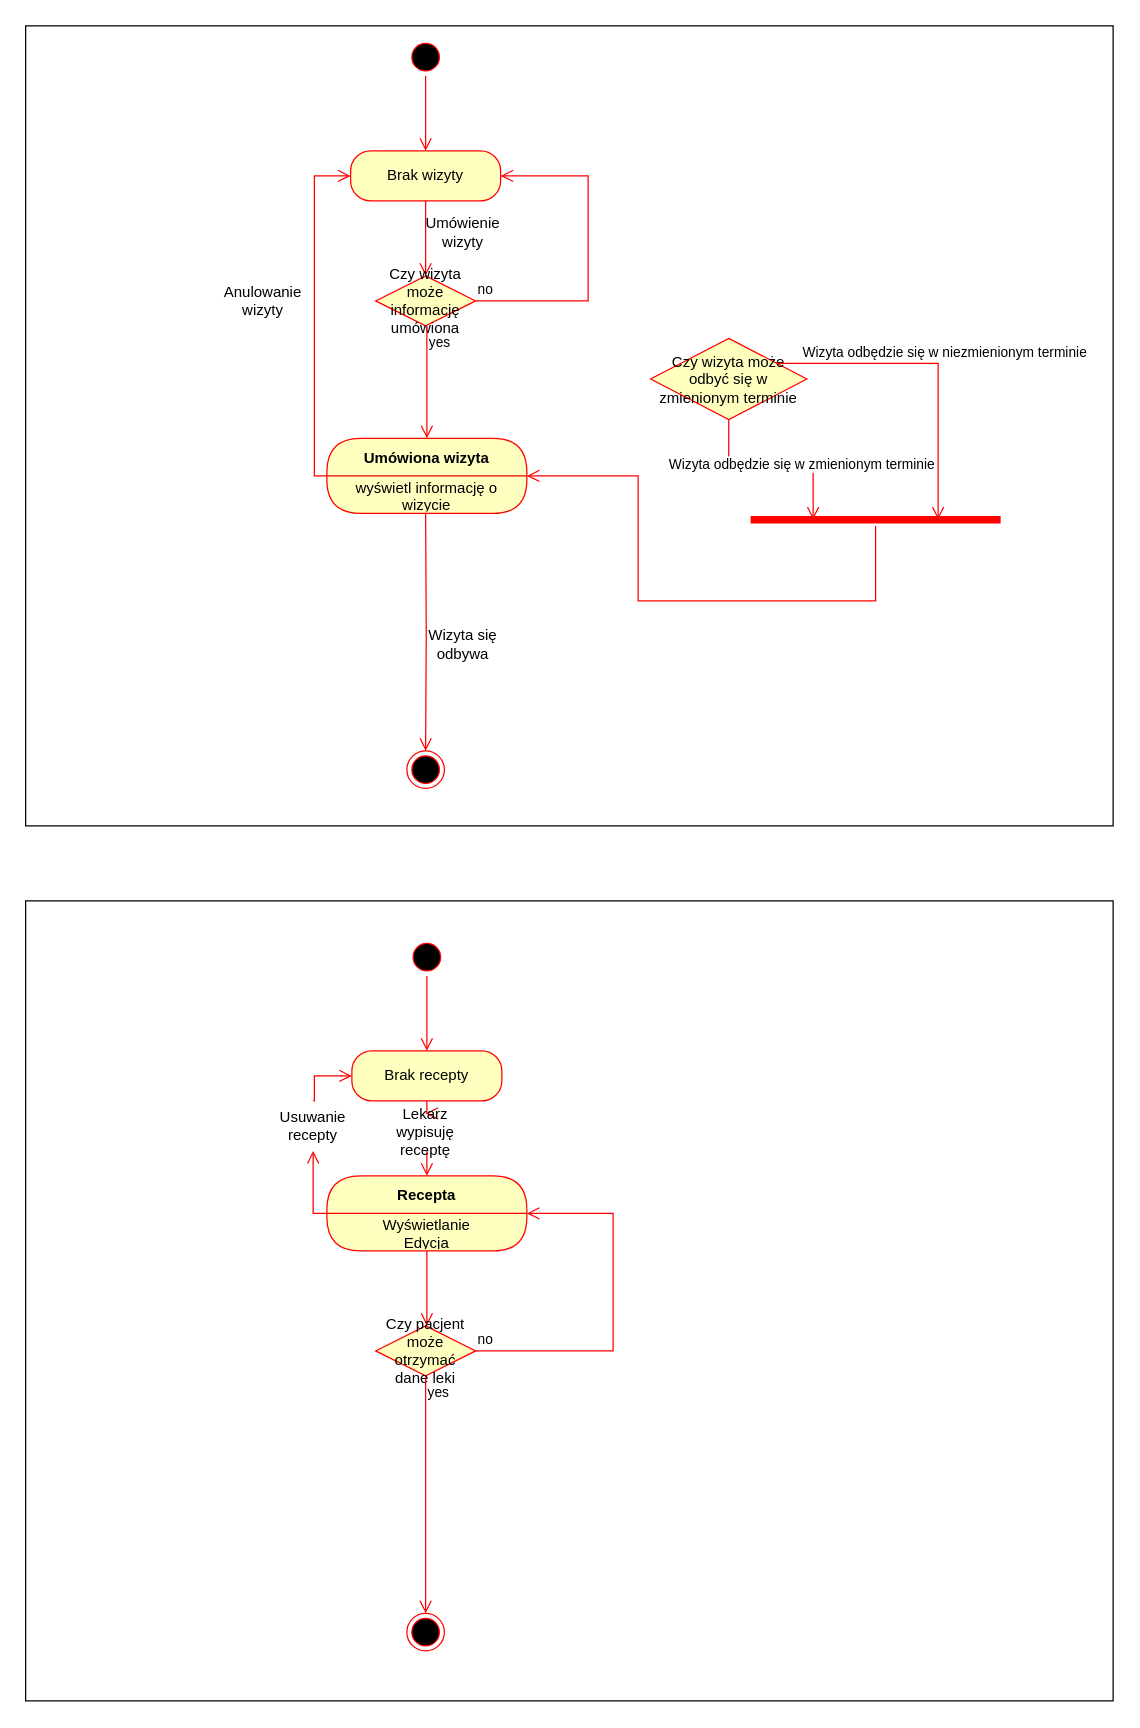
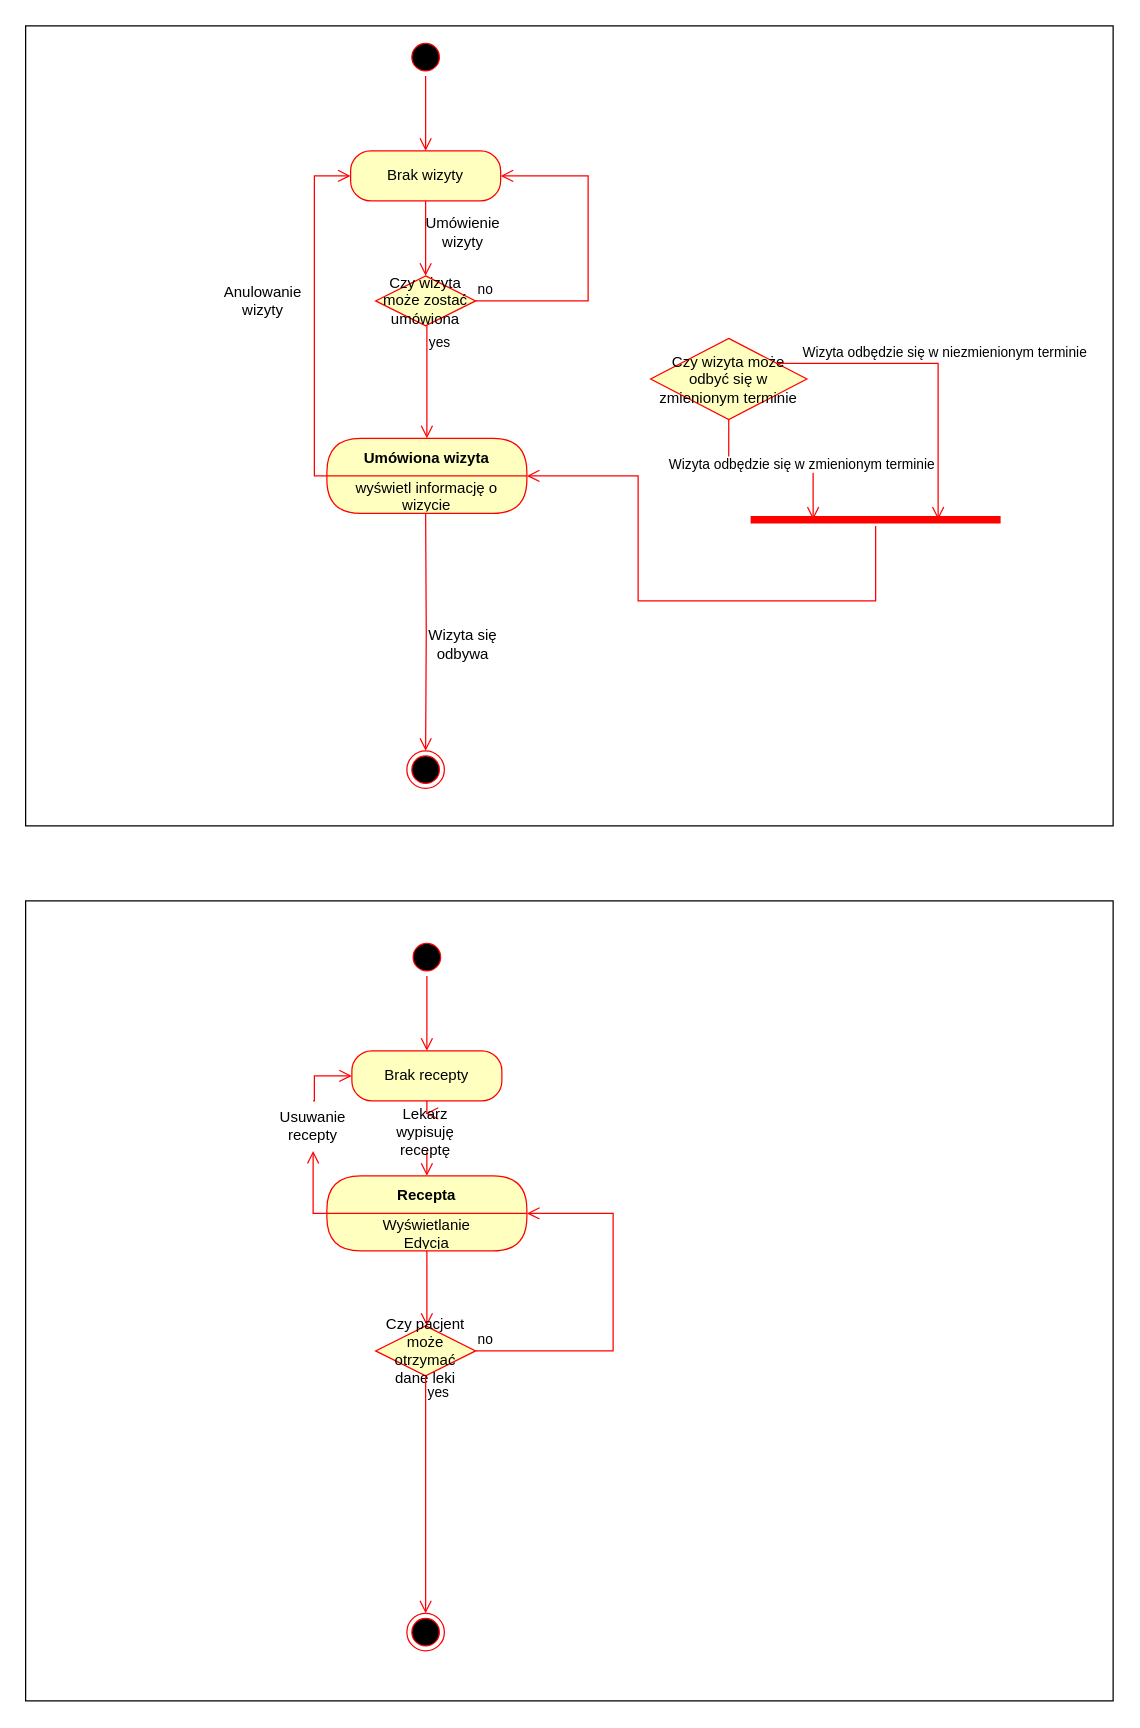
(426, 301) -> (426, 301)
